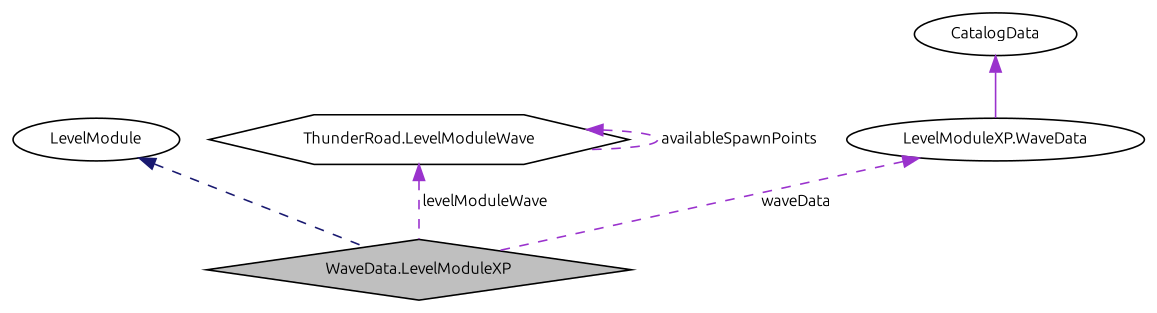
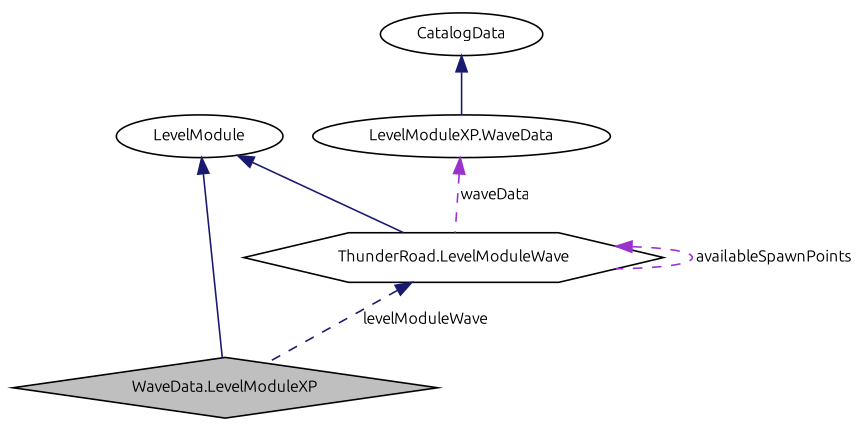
(996, 95) -> (462, 93)
none -> (328, 198)
(260, 206) -> (213, 266)
(701, 206) -> (457, 203)
(419, 210) -> (332, 327)
